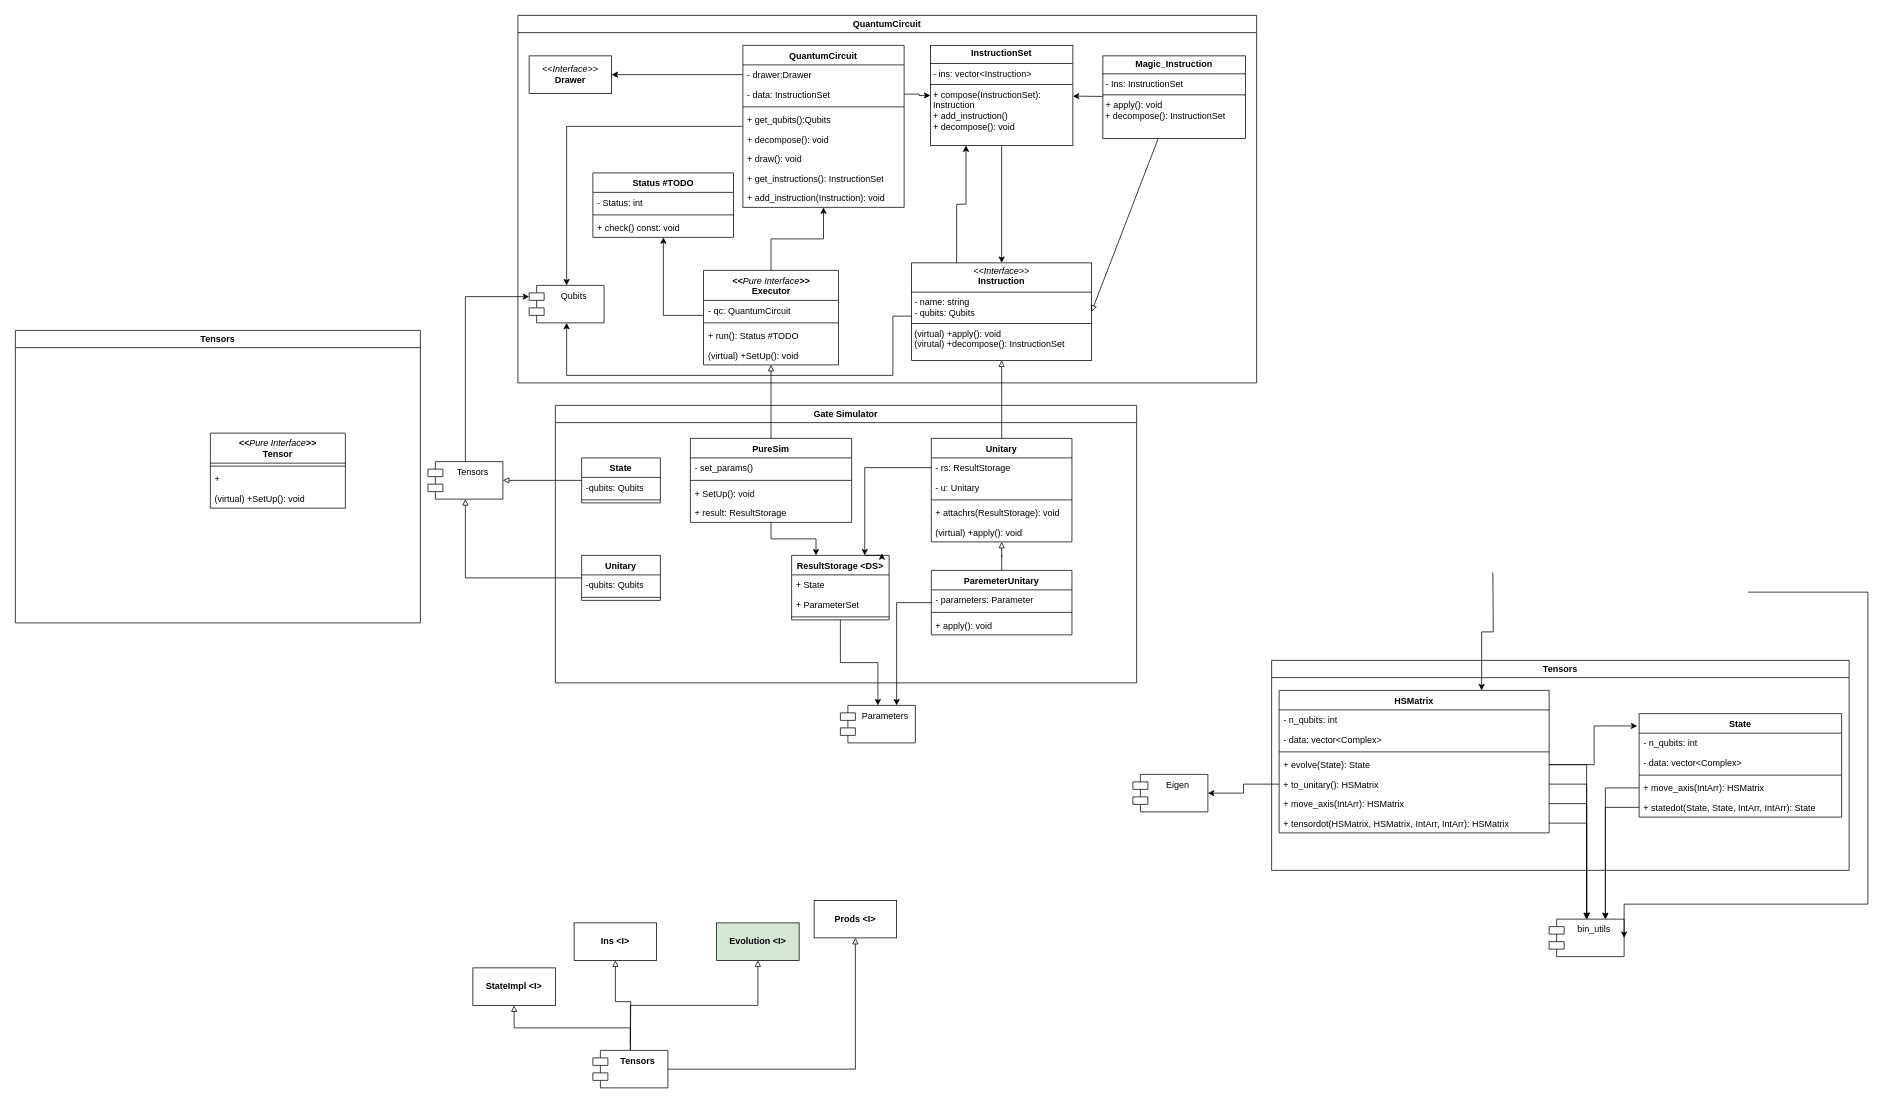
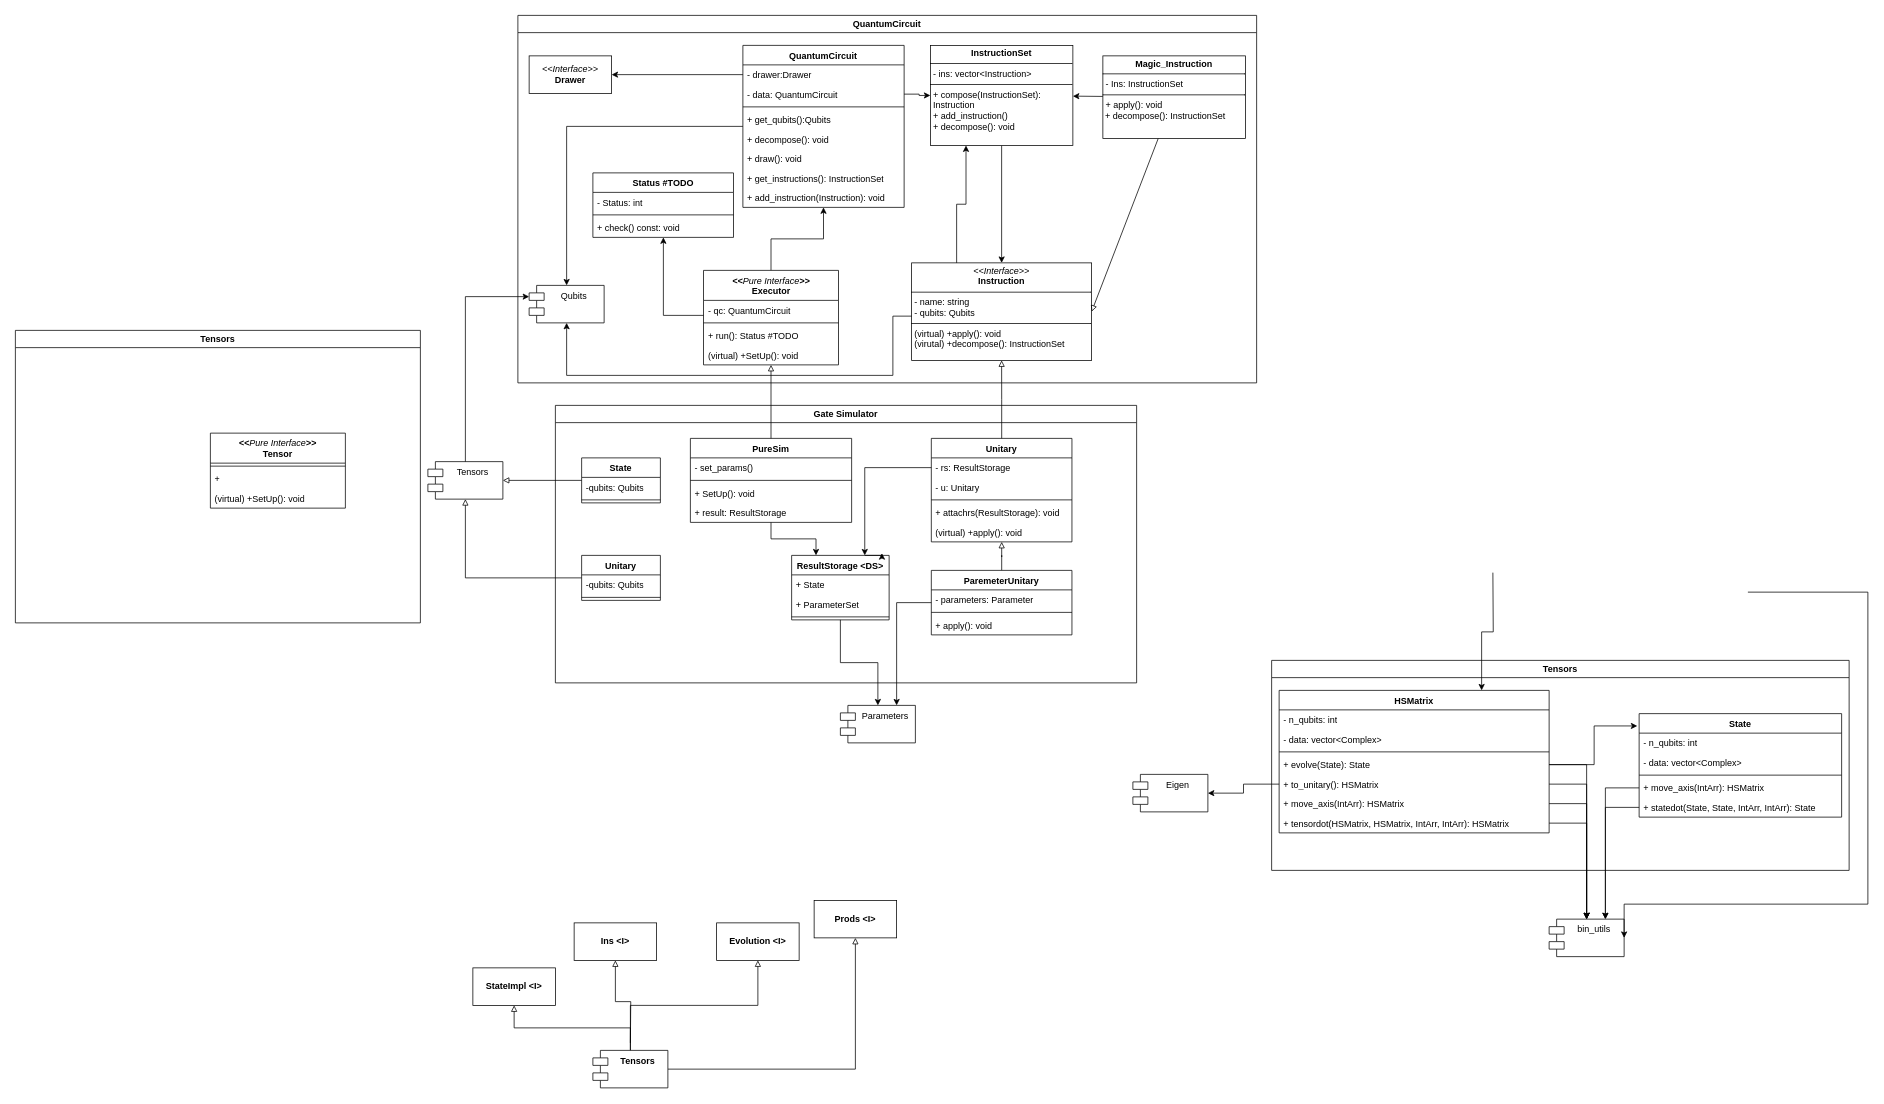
(798, 95) -> (797, 95)
(758, 942) -> (758, 942)
